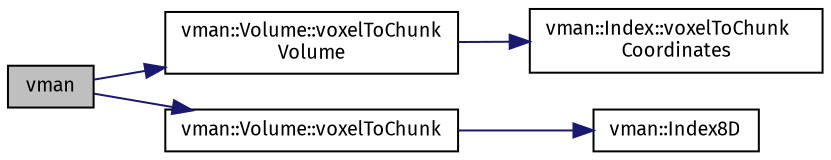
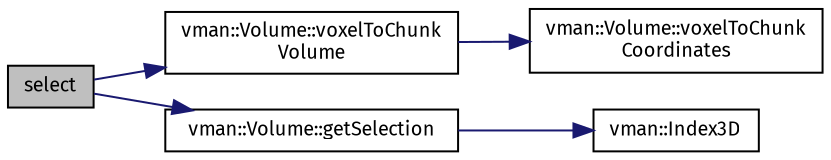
(676, 41) -> (676, 41)
(51, 87) -> (51, 87)
(312, 130) -> (312, 130)
(676, 130) -> (676, 130)
